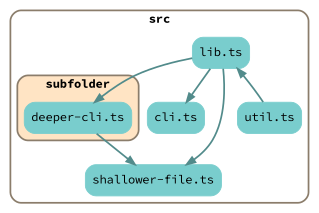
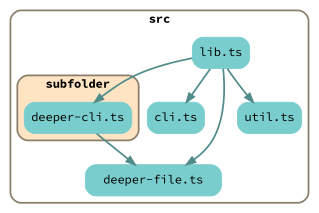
(254, 89) -> (237, 82)
(153, 180) -> (153, 180)
